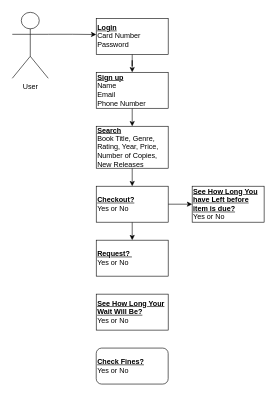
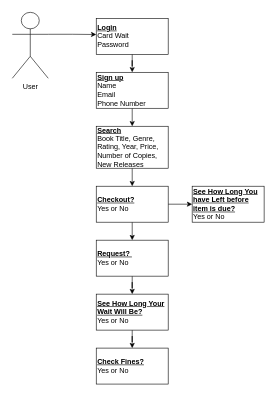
(119, 36) -> (114, 36)
none -> (132, 285)
none -> (132, 339)
(132, 366) -> (132, 366)
